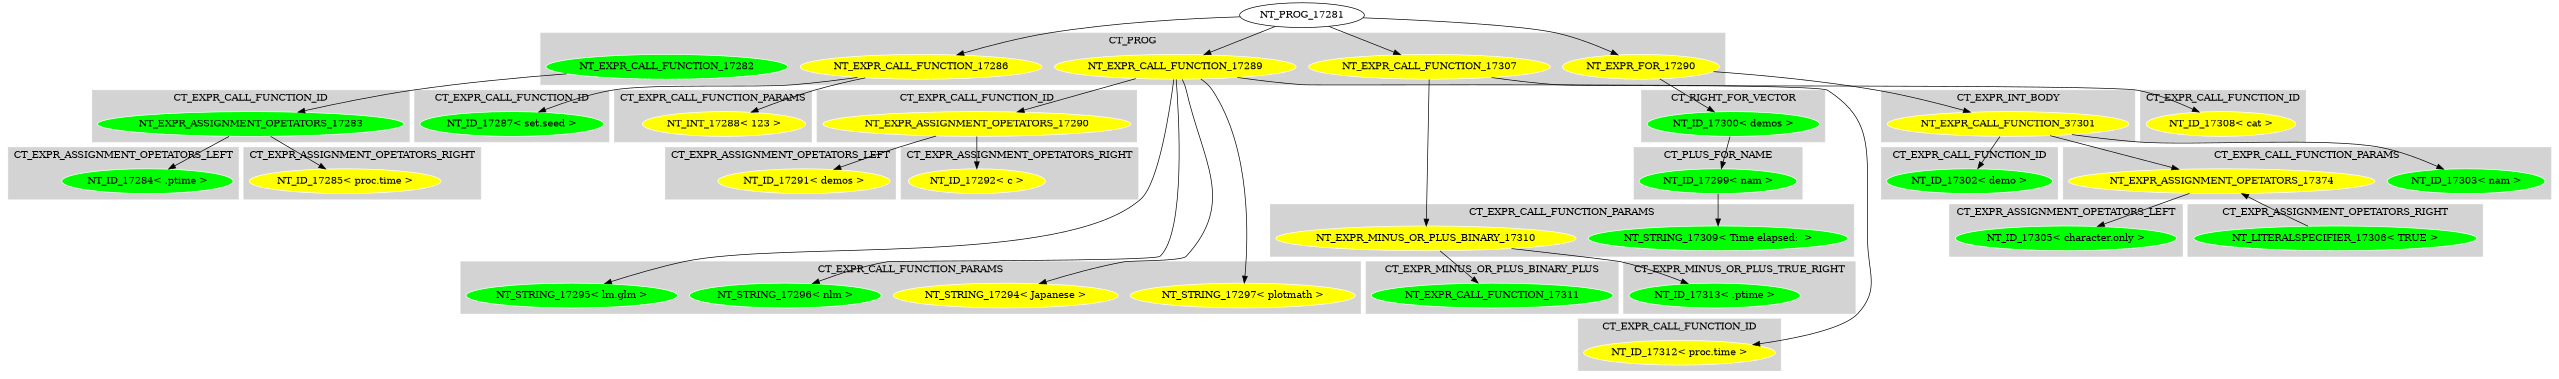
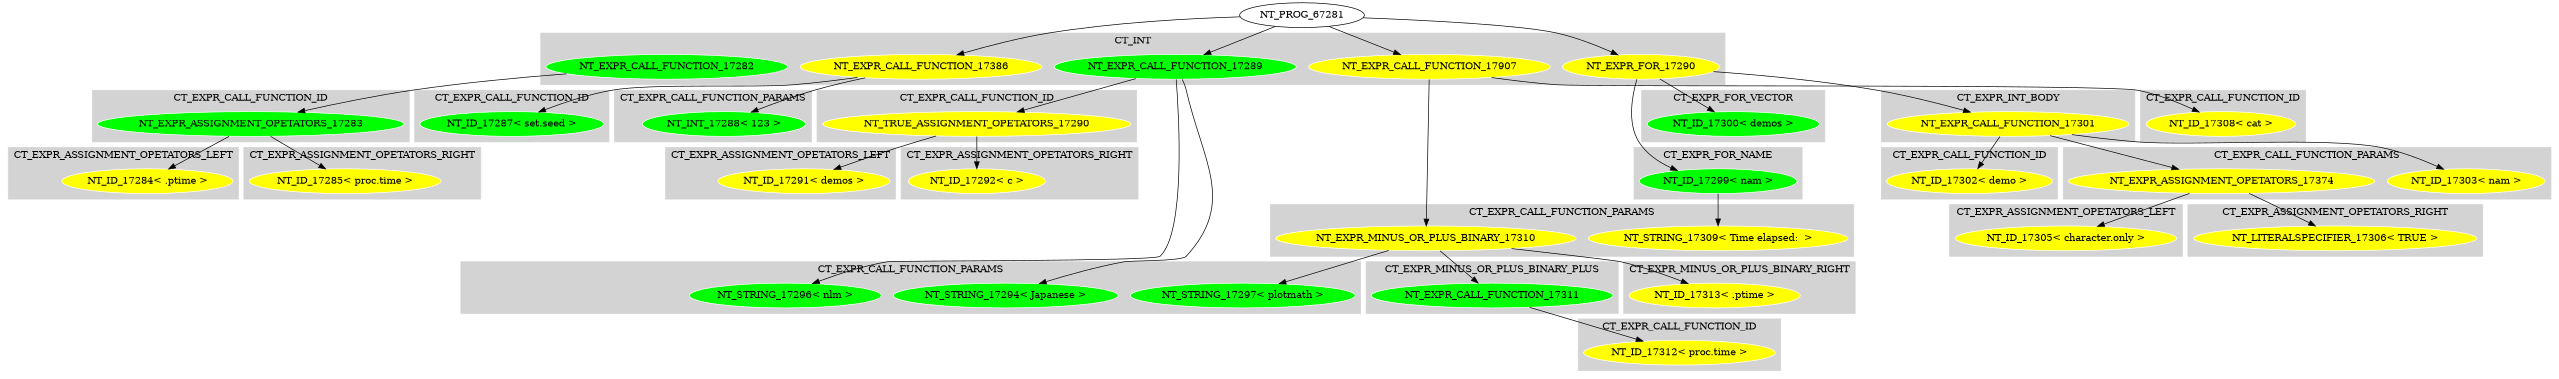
(1302, 15) -> (1302, 15)
(1133, 41) -> (1133, 41)
(921, 67) -> (921, 67)
(1175, 67) -> (1175, 67)
(1429, 67) -> (1429, 67)
(1733, 98) -> (1733, 98)
(1842, 101) -> (1583, 323)
(724, 124) -> (724, 124)
(977, 124) -> (977, 124)
(2008, 124) -> (2008, 124)
(1726, 152) -> (1634, 132)
(1718, 155) -> (1718, 155)
(1242, 172) -> (1337, 266)
(147, 181) -> (147, 181)
(1970, 181) -> (1970, 181)
(2466, 181) -> (2466, 181)
(2278, 212) -> (2282, 209)
(1718, 238) -> (1718, 238)
(2066, 238) -> (2066, 238)
(2335, 238) -> (2335, 238)
(1739, 270) -> (1739, 270)
(572, 296) -> none
(1006, 296) -> (1006, 296)
(1243, 296) -> (1243, 296)
(1715, 296) -> (1715, 296)
